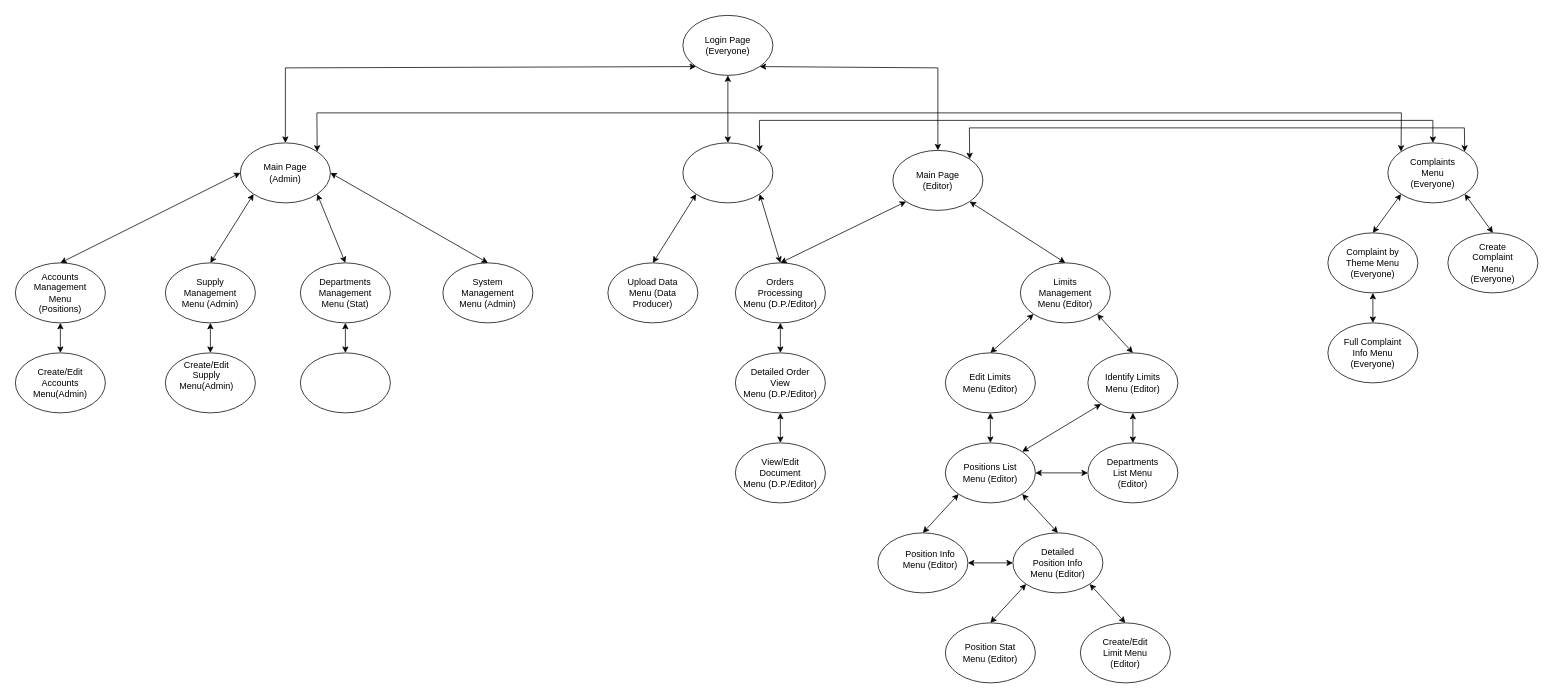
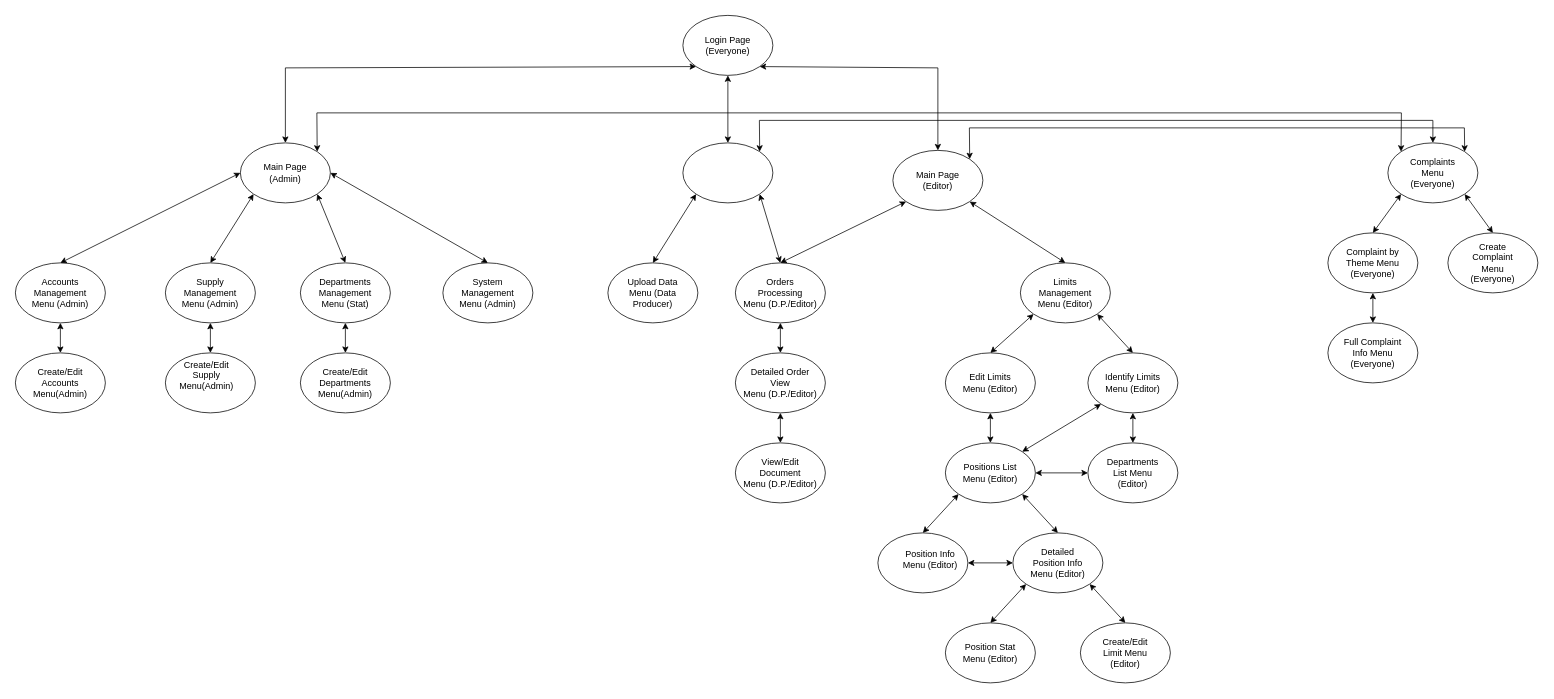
(60, 293) -> (60, 293)
none -> (345, 383)
